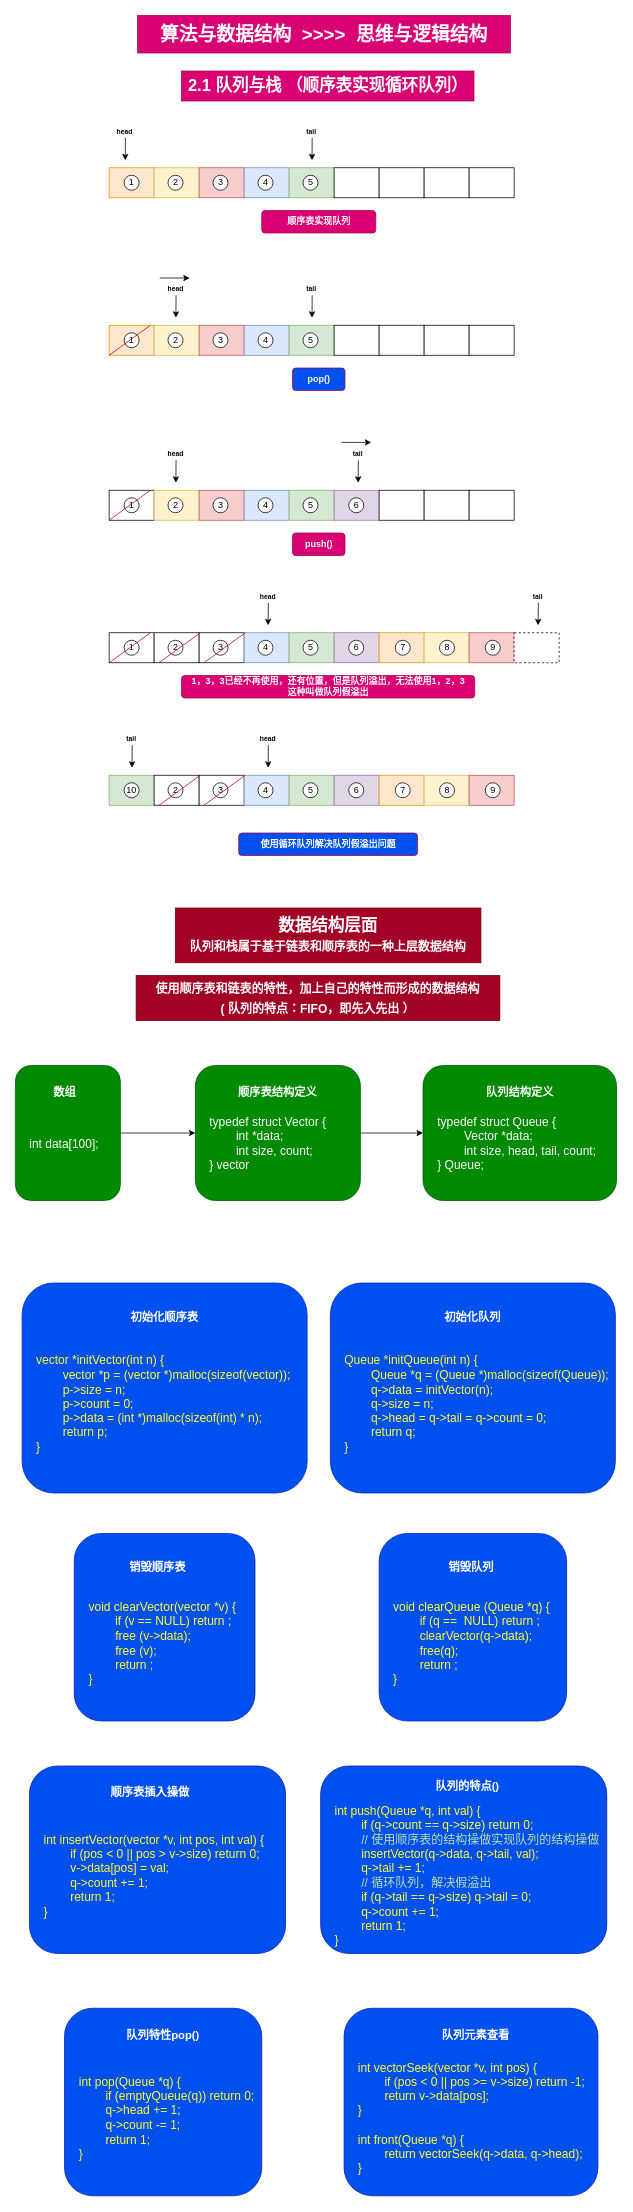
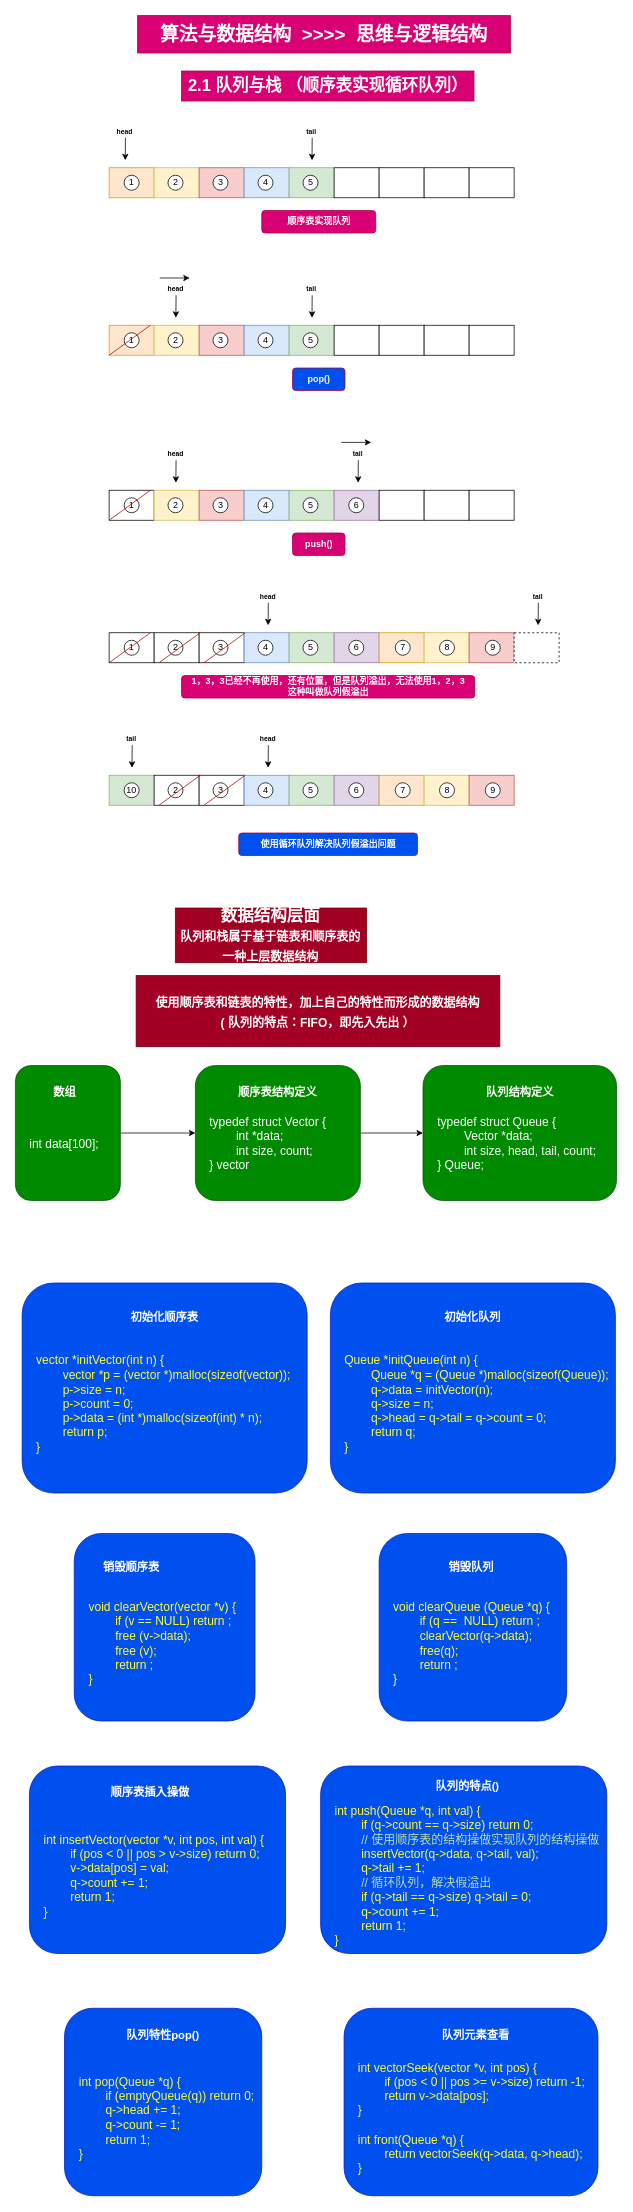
(328, 935) -> (271, 935)
(318, 998) -> (318, 1011)
(158, 1567) -> (131, 1567)
